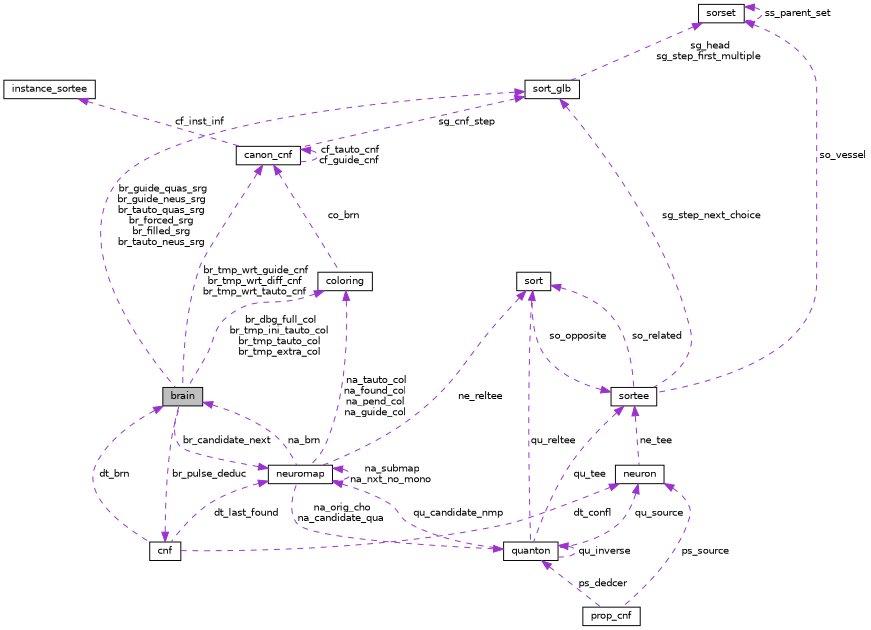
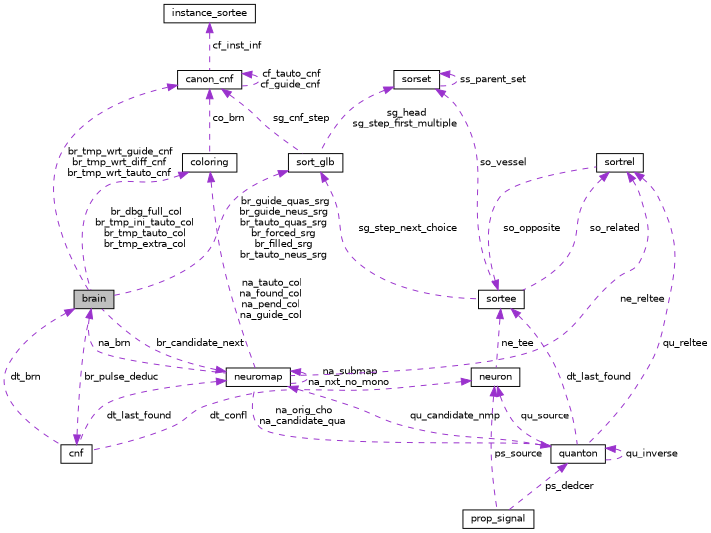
(408, 123) -> (265, 125)
(534, 281) -> (620, 163)
(589, 474) -> (598, 377)
(612, 616) -> (498, 519)
